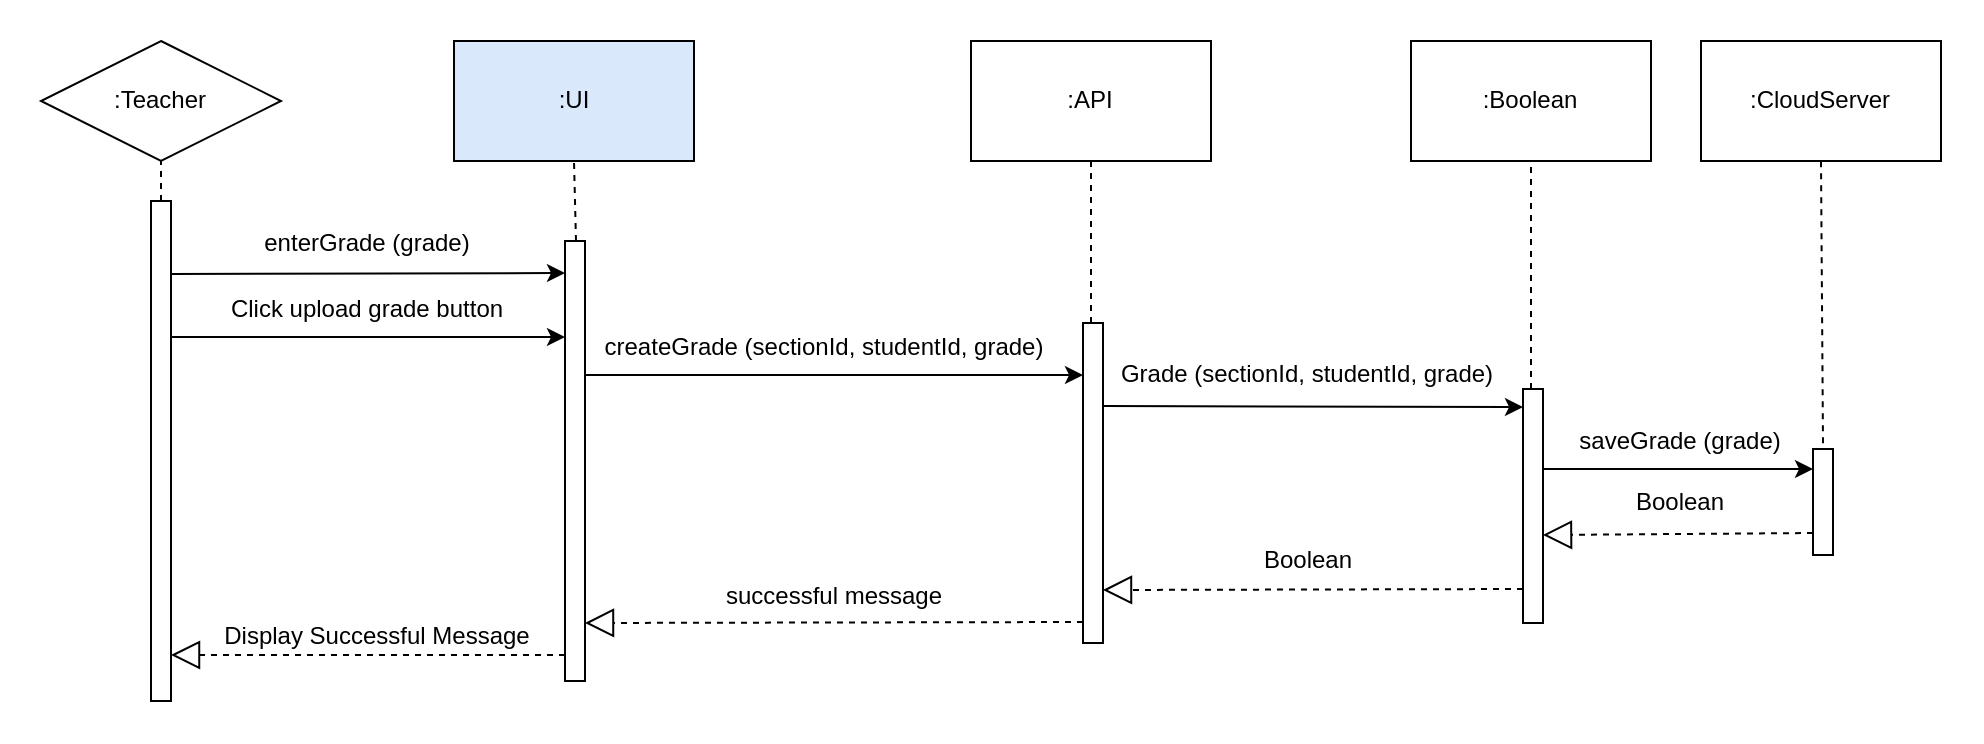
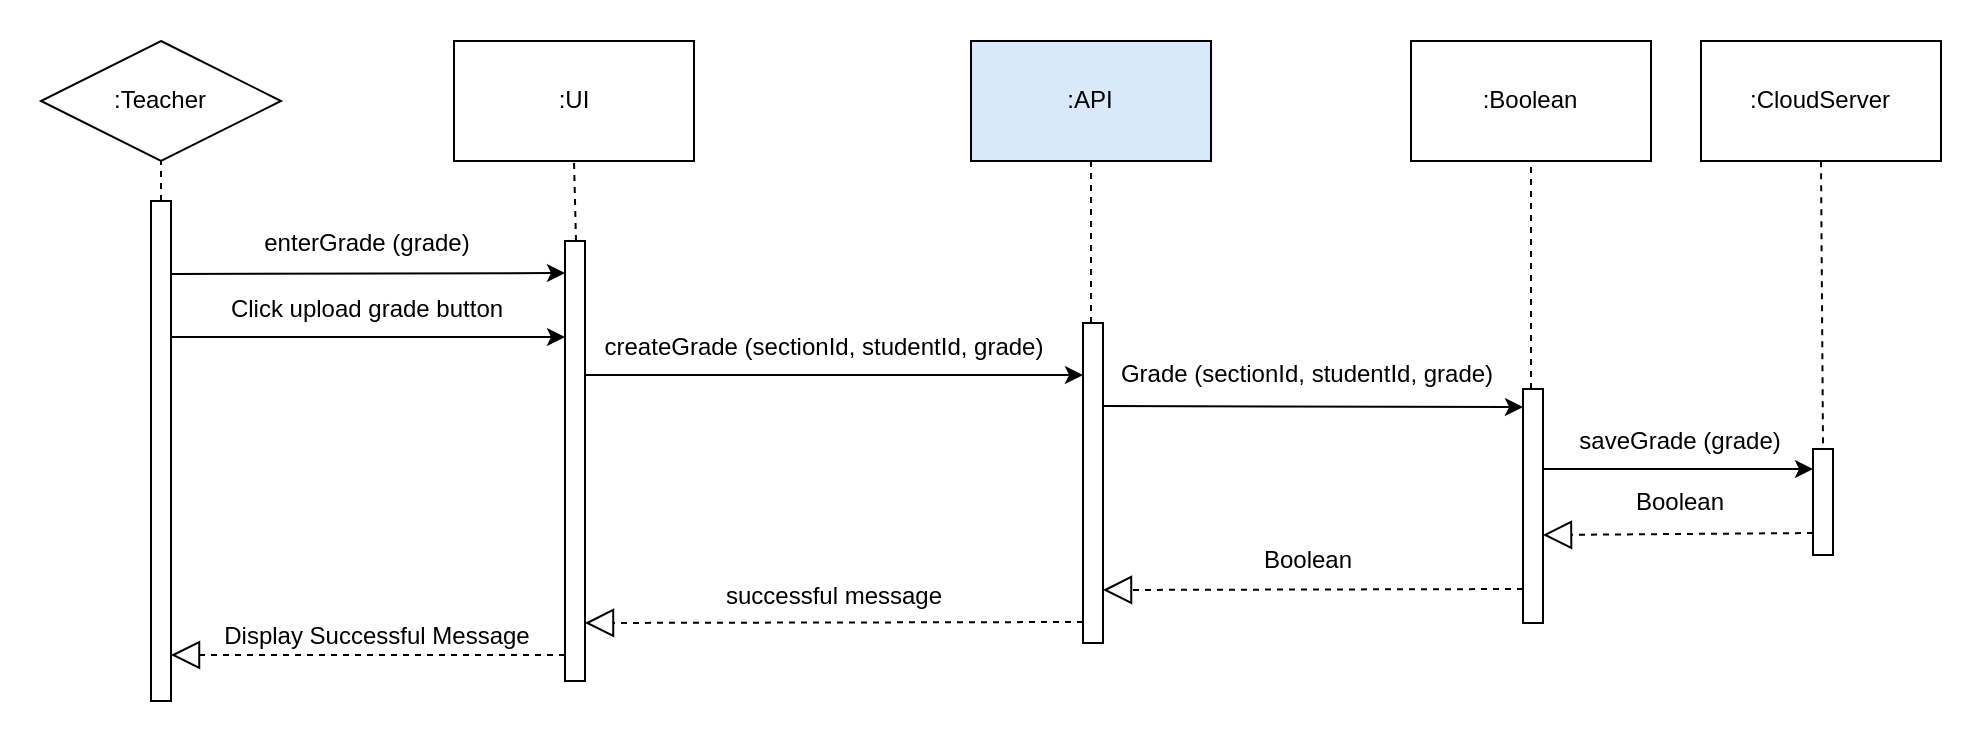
(574, 101) -> (574, 101)
(1091, 101) -> (1091, 101)
